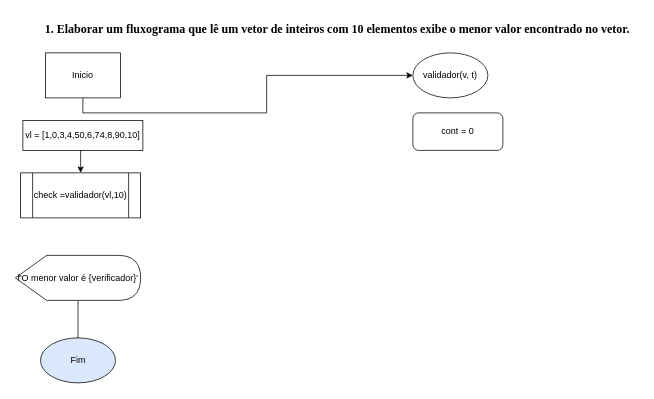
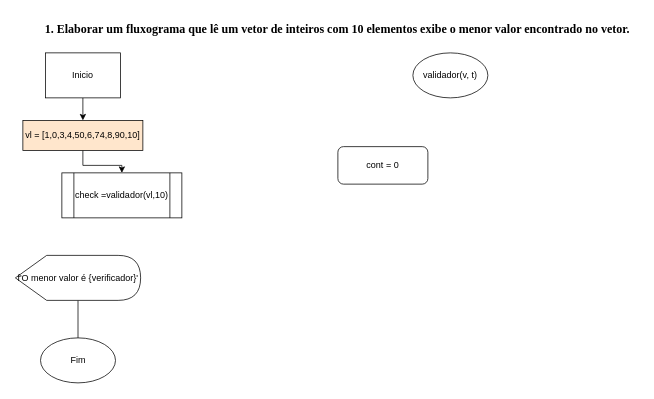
(317, 75) -> (83, 114)
(458, 132) -> (383, 165)
(83, 135) -> (83, 135)
(81, 195) -> (122, 195)
(78, 360) -> (78, 360)
